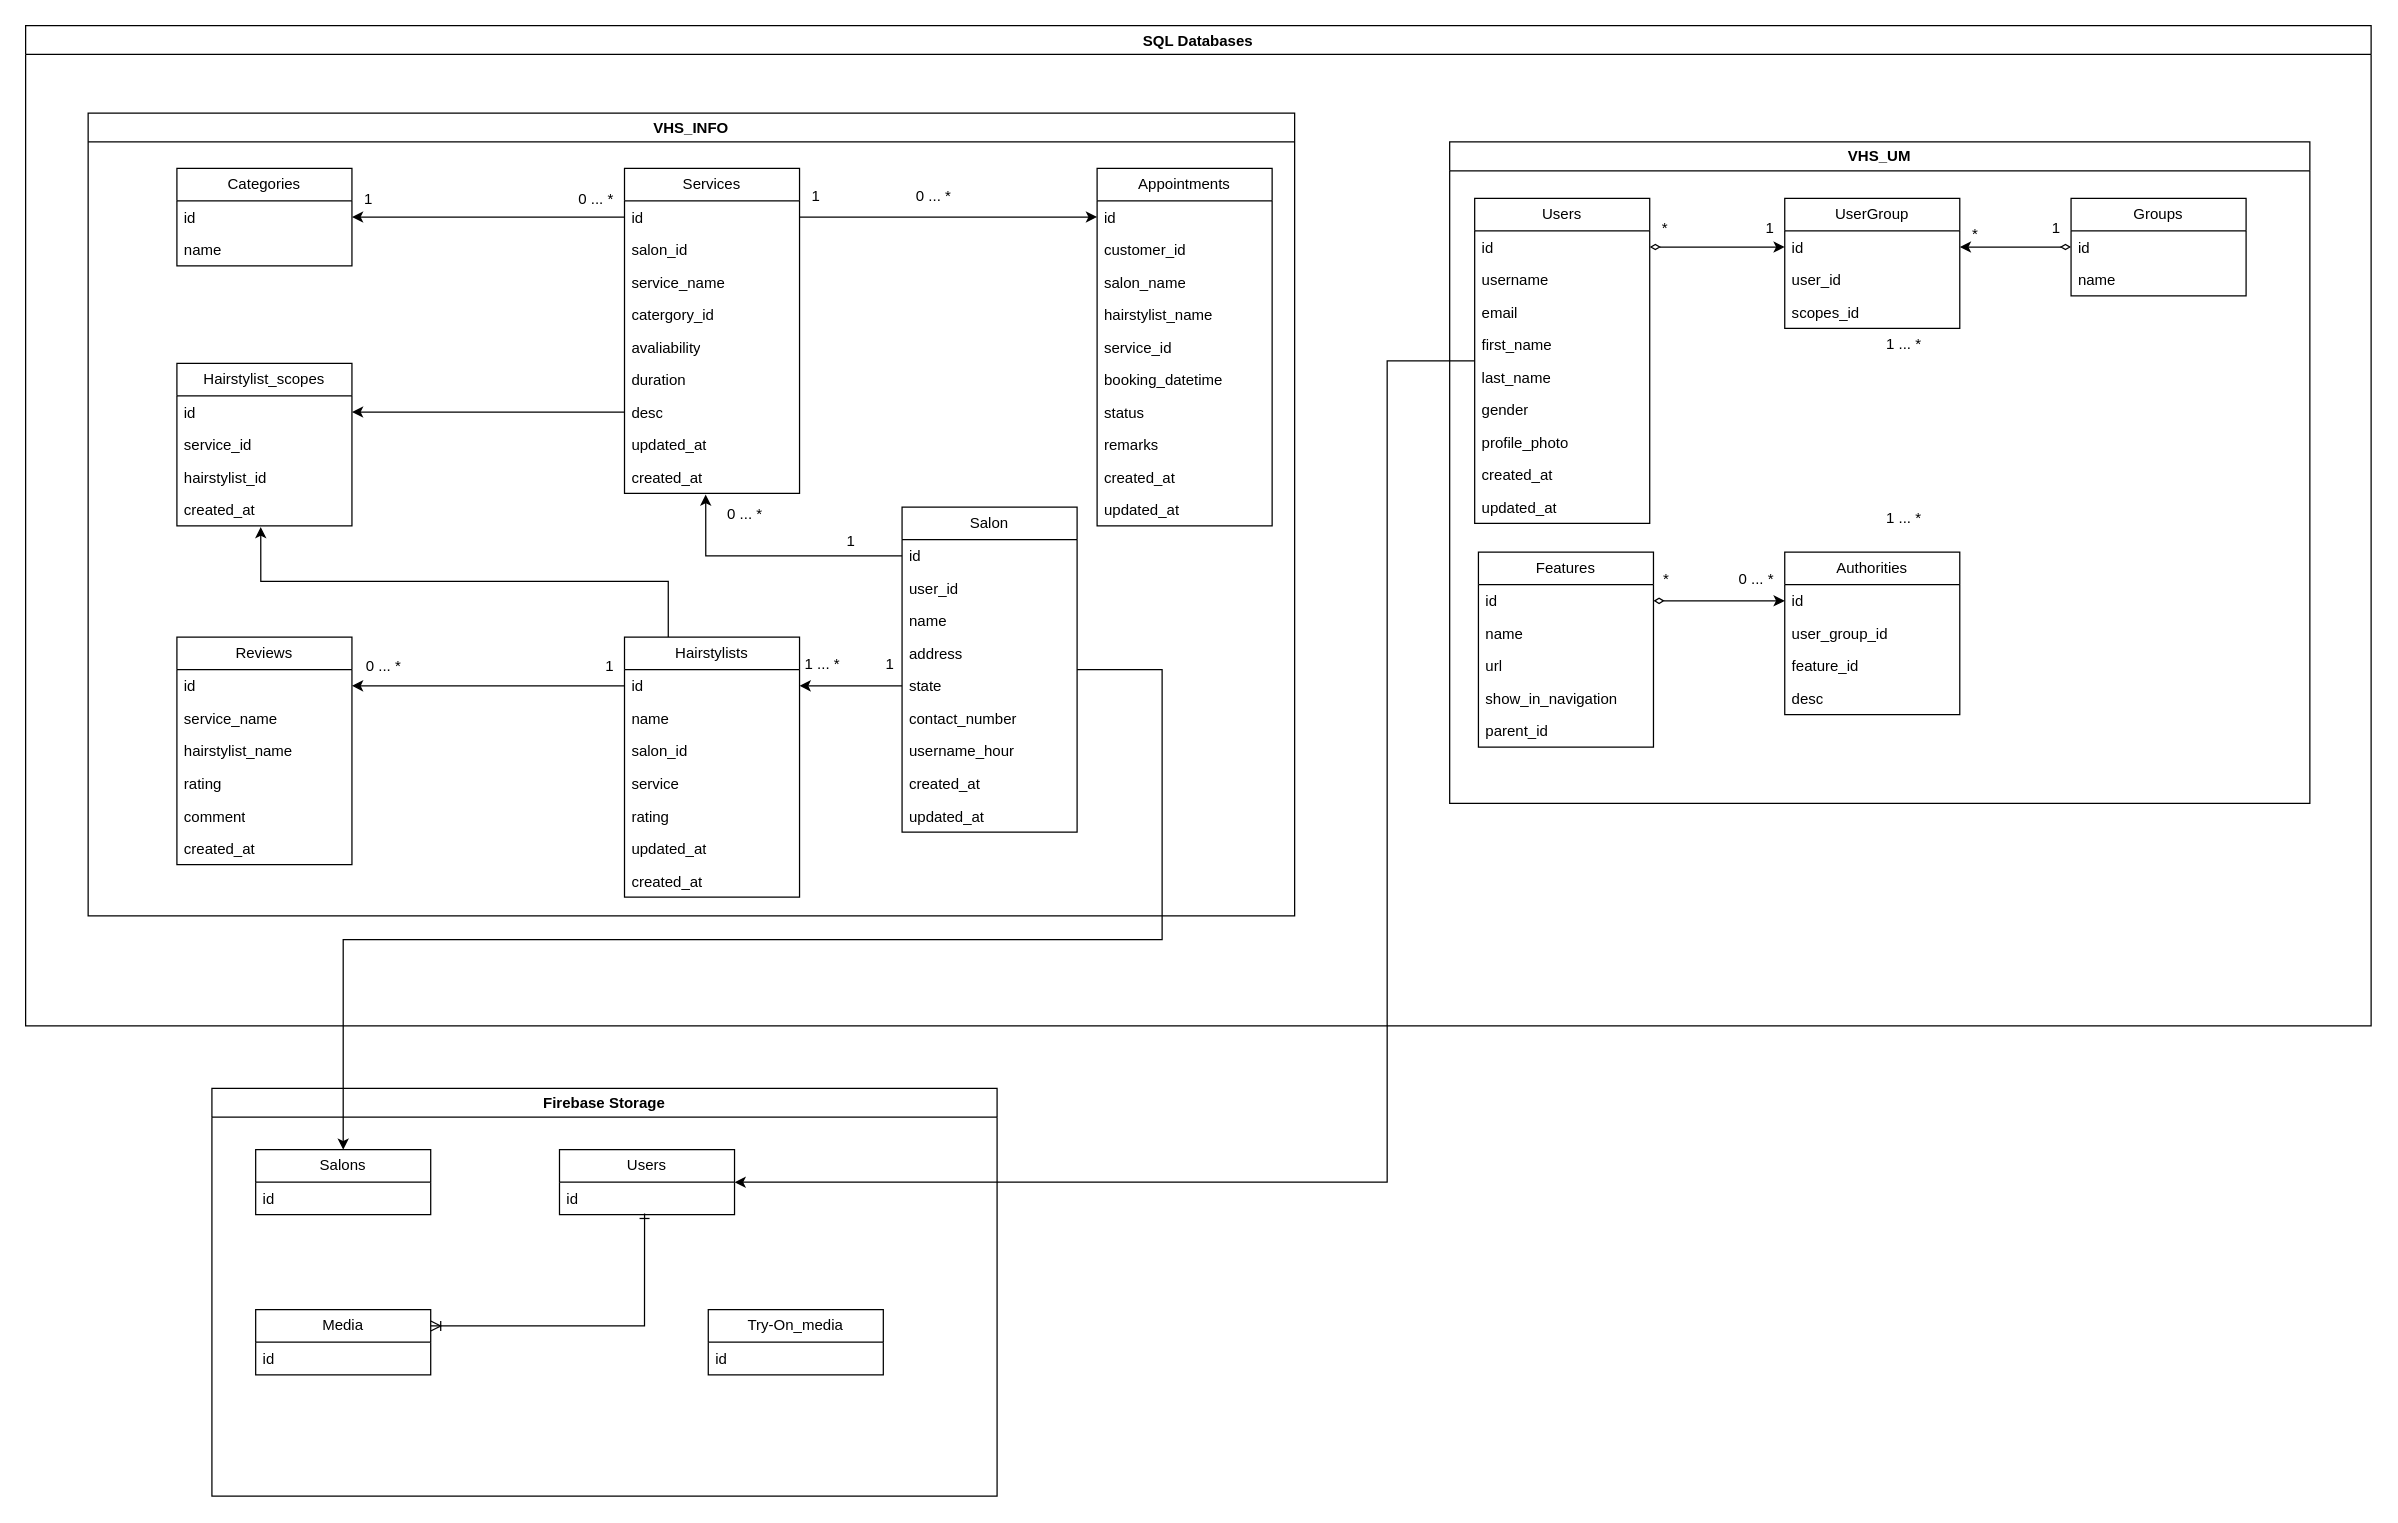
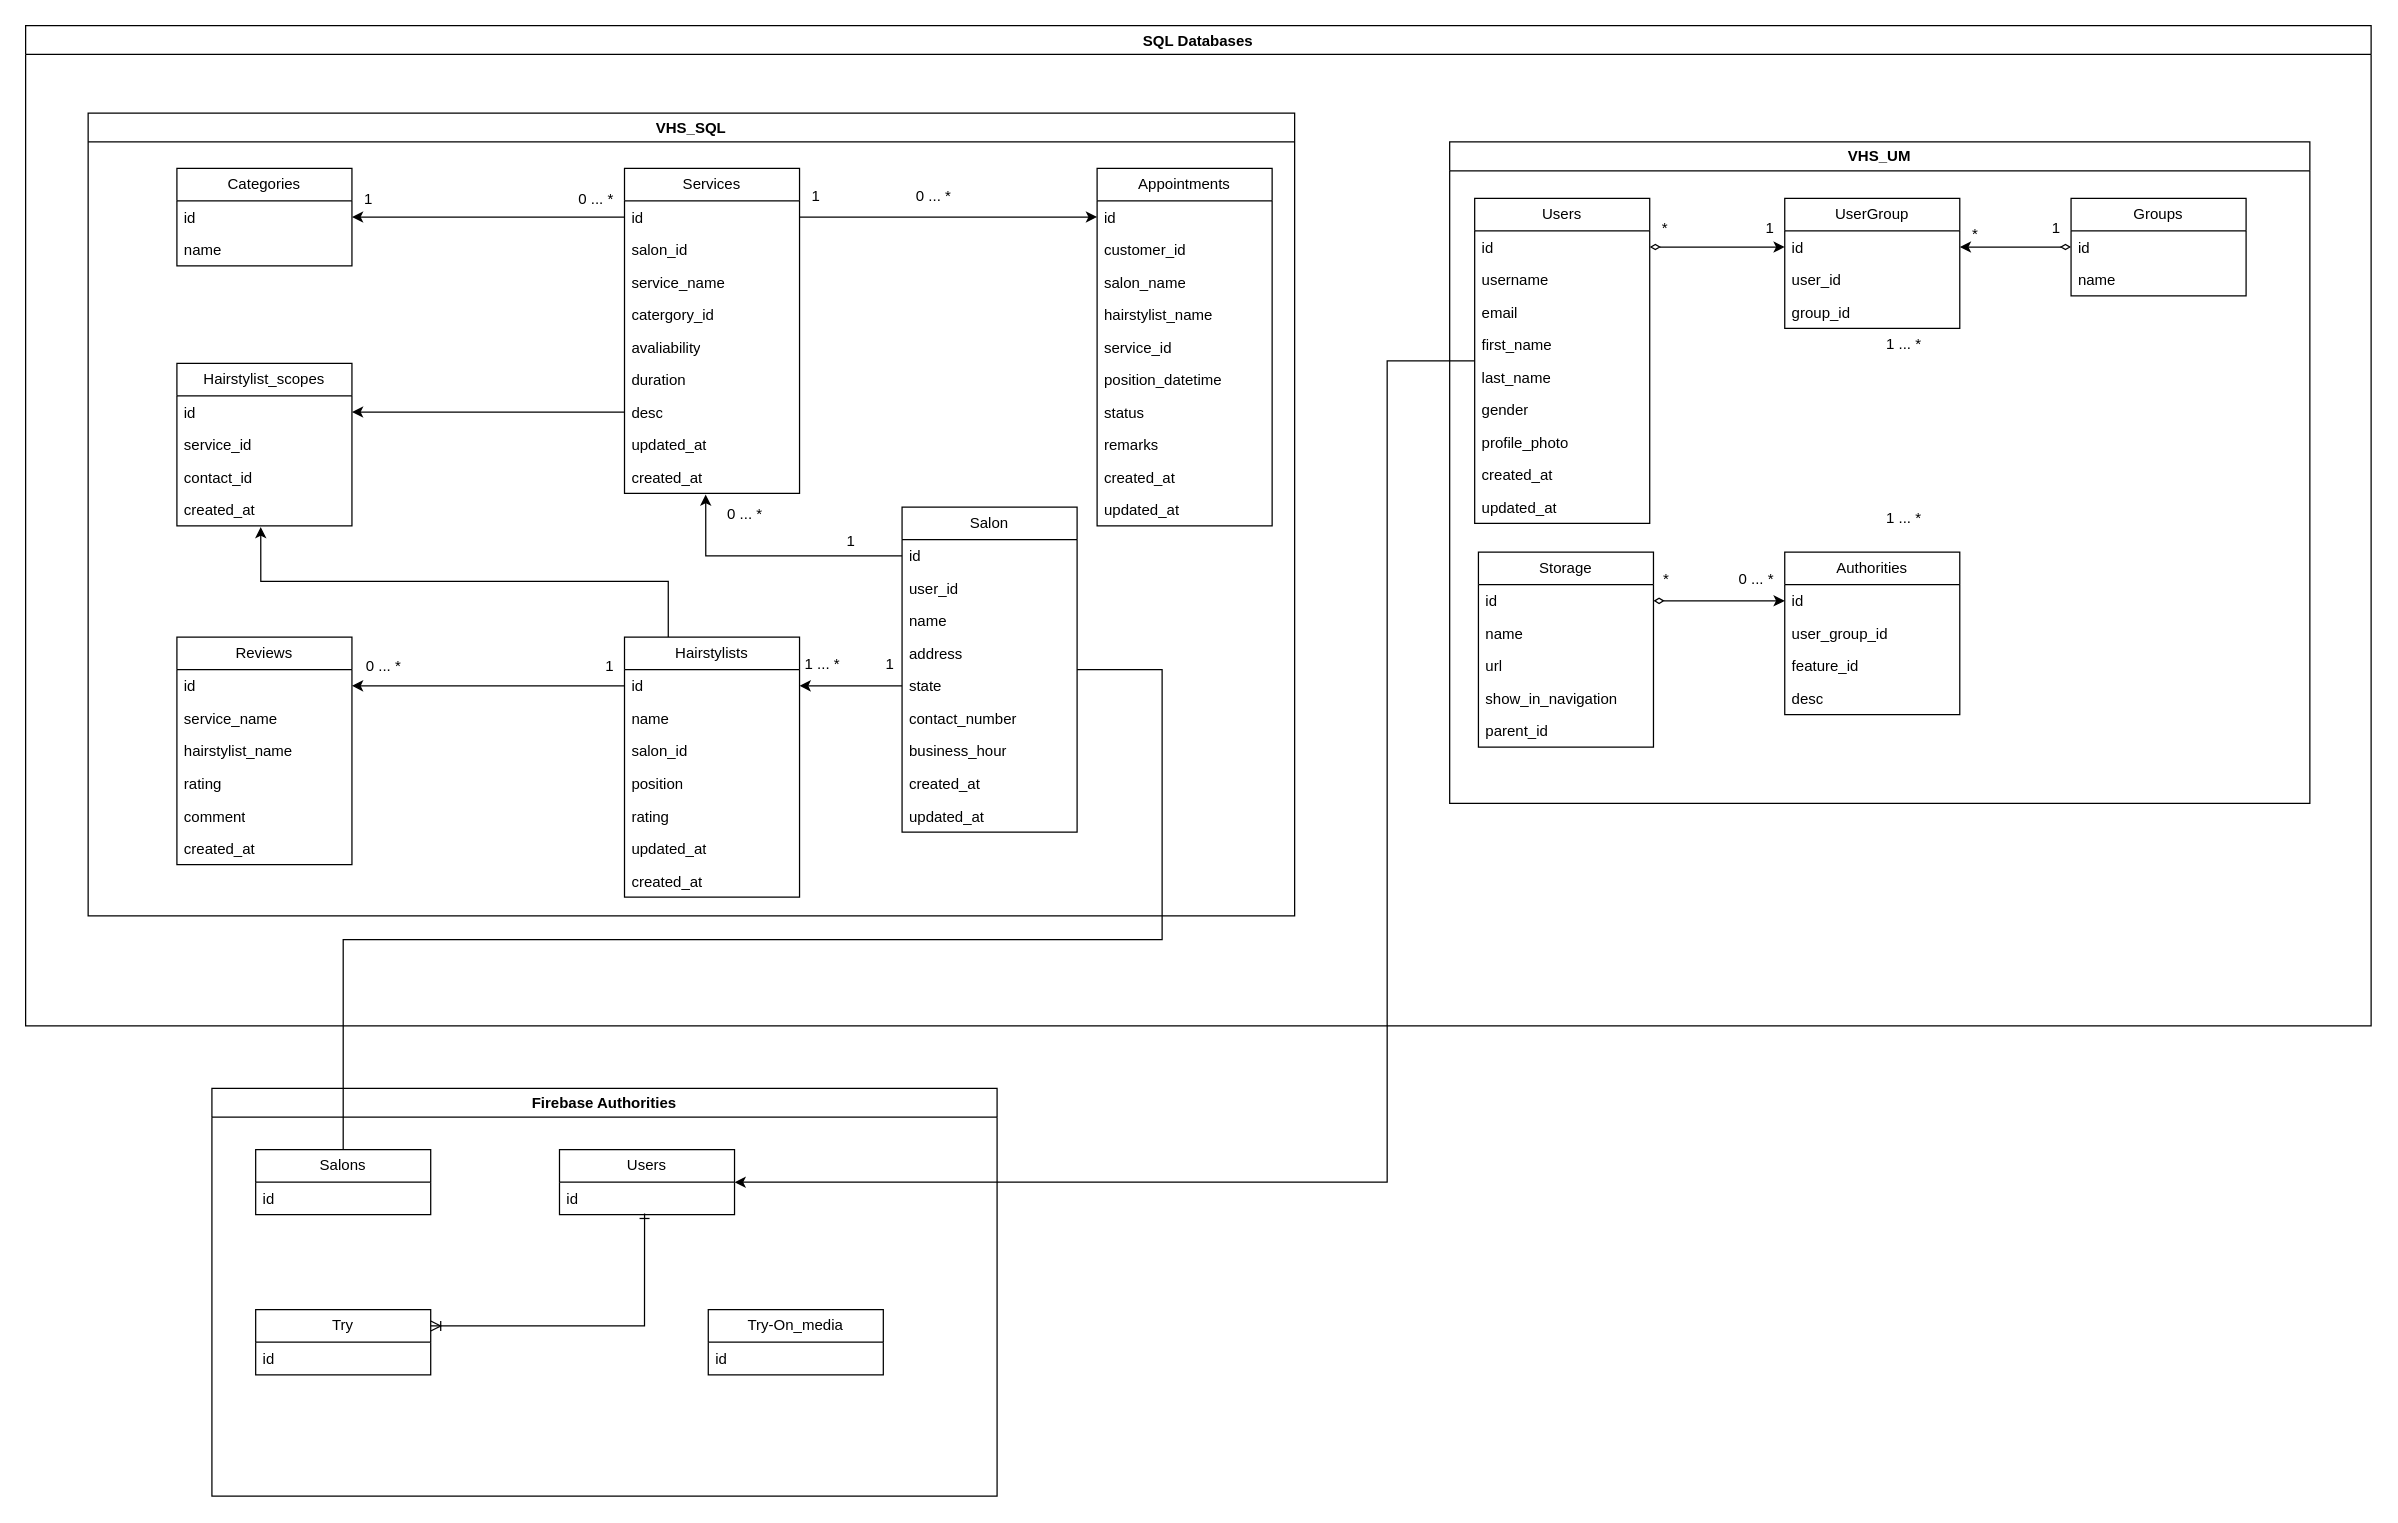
(691, 128) -> (691, 128)
(1828, 313) -> (1824, 313)
(1168, 381) -> (1170, 381)
(235, 478) -> (224, 478)
(1566, 568) -> (1566, 568)
(964, 752) -> (962, 752)
(659, 785) -> (662, 785)
(604, 1103) -> (604, 1103)
(343, 1139) -> (343, 1142)
(343, 1326) -> (343, 1326)
